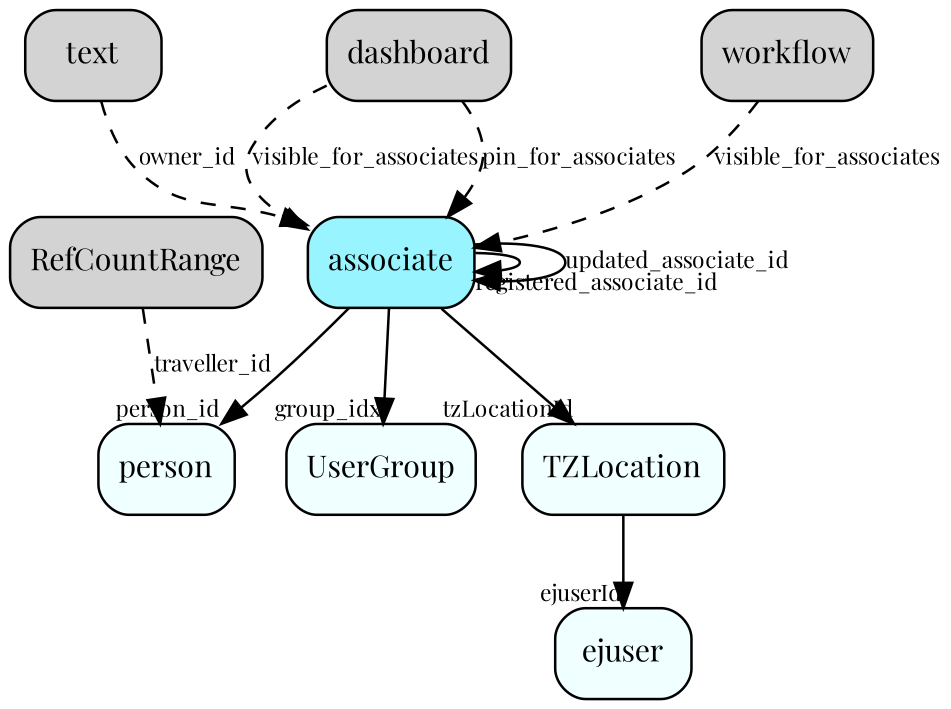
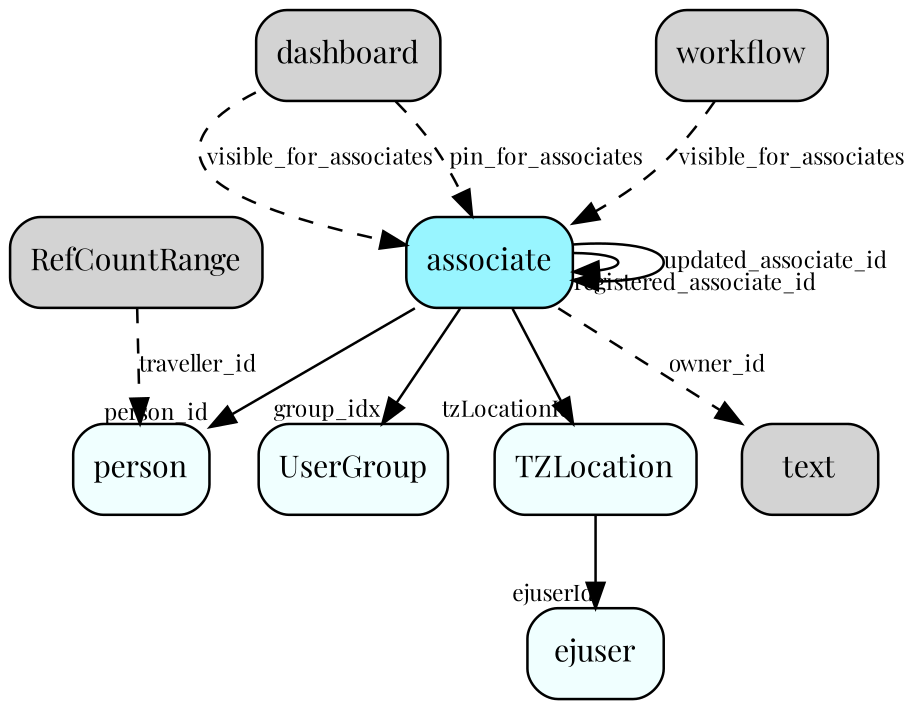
(168, 192) -> (639, 359)
